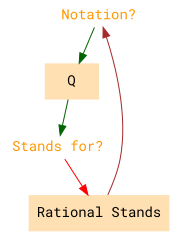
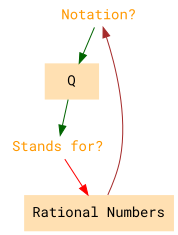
(99, 213) -> (99, 213)
